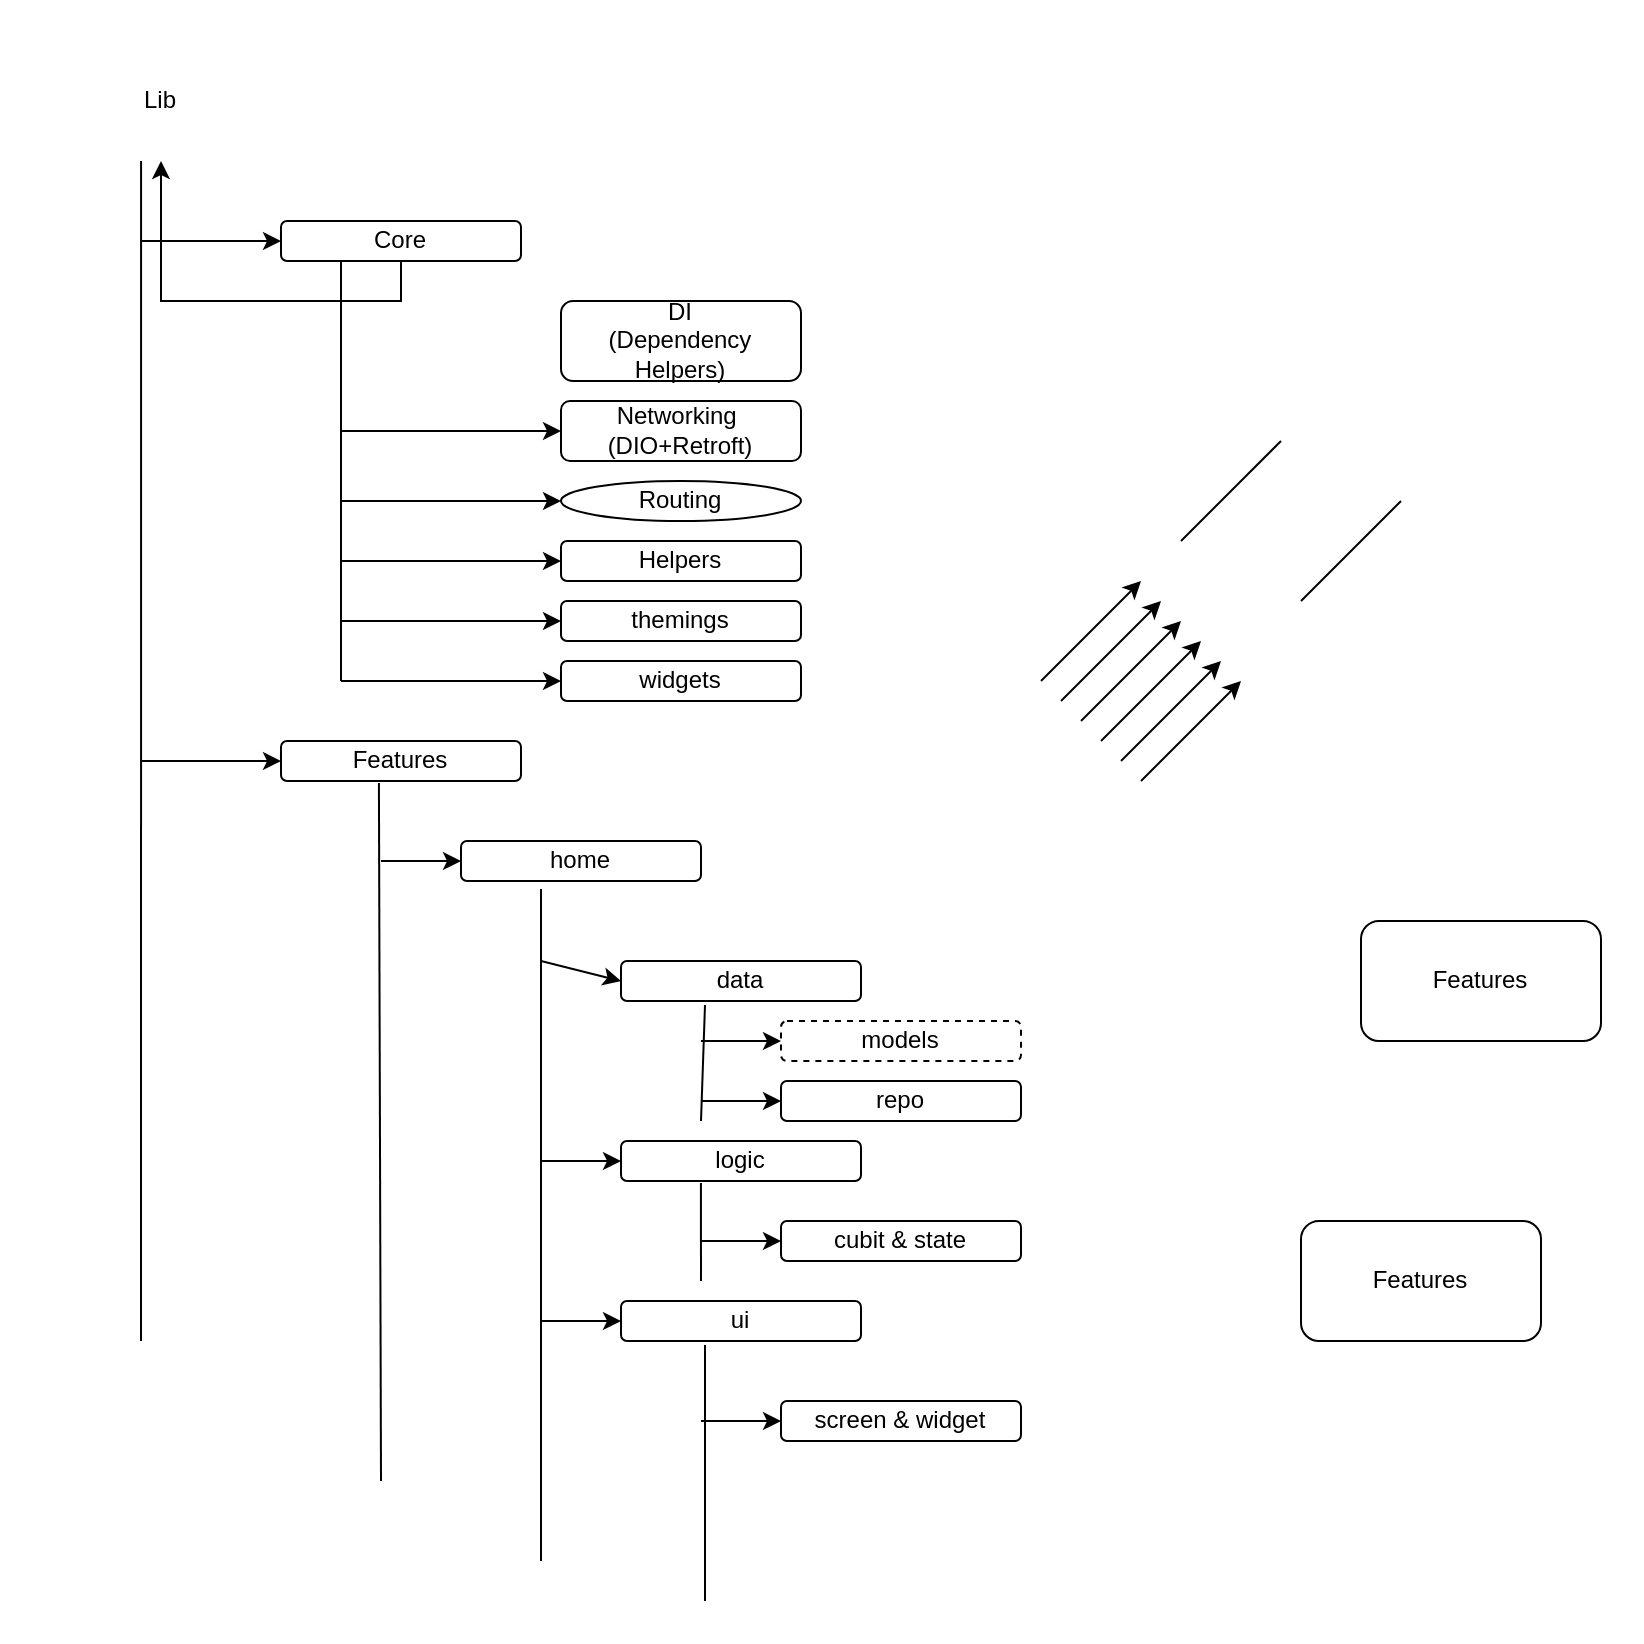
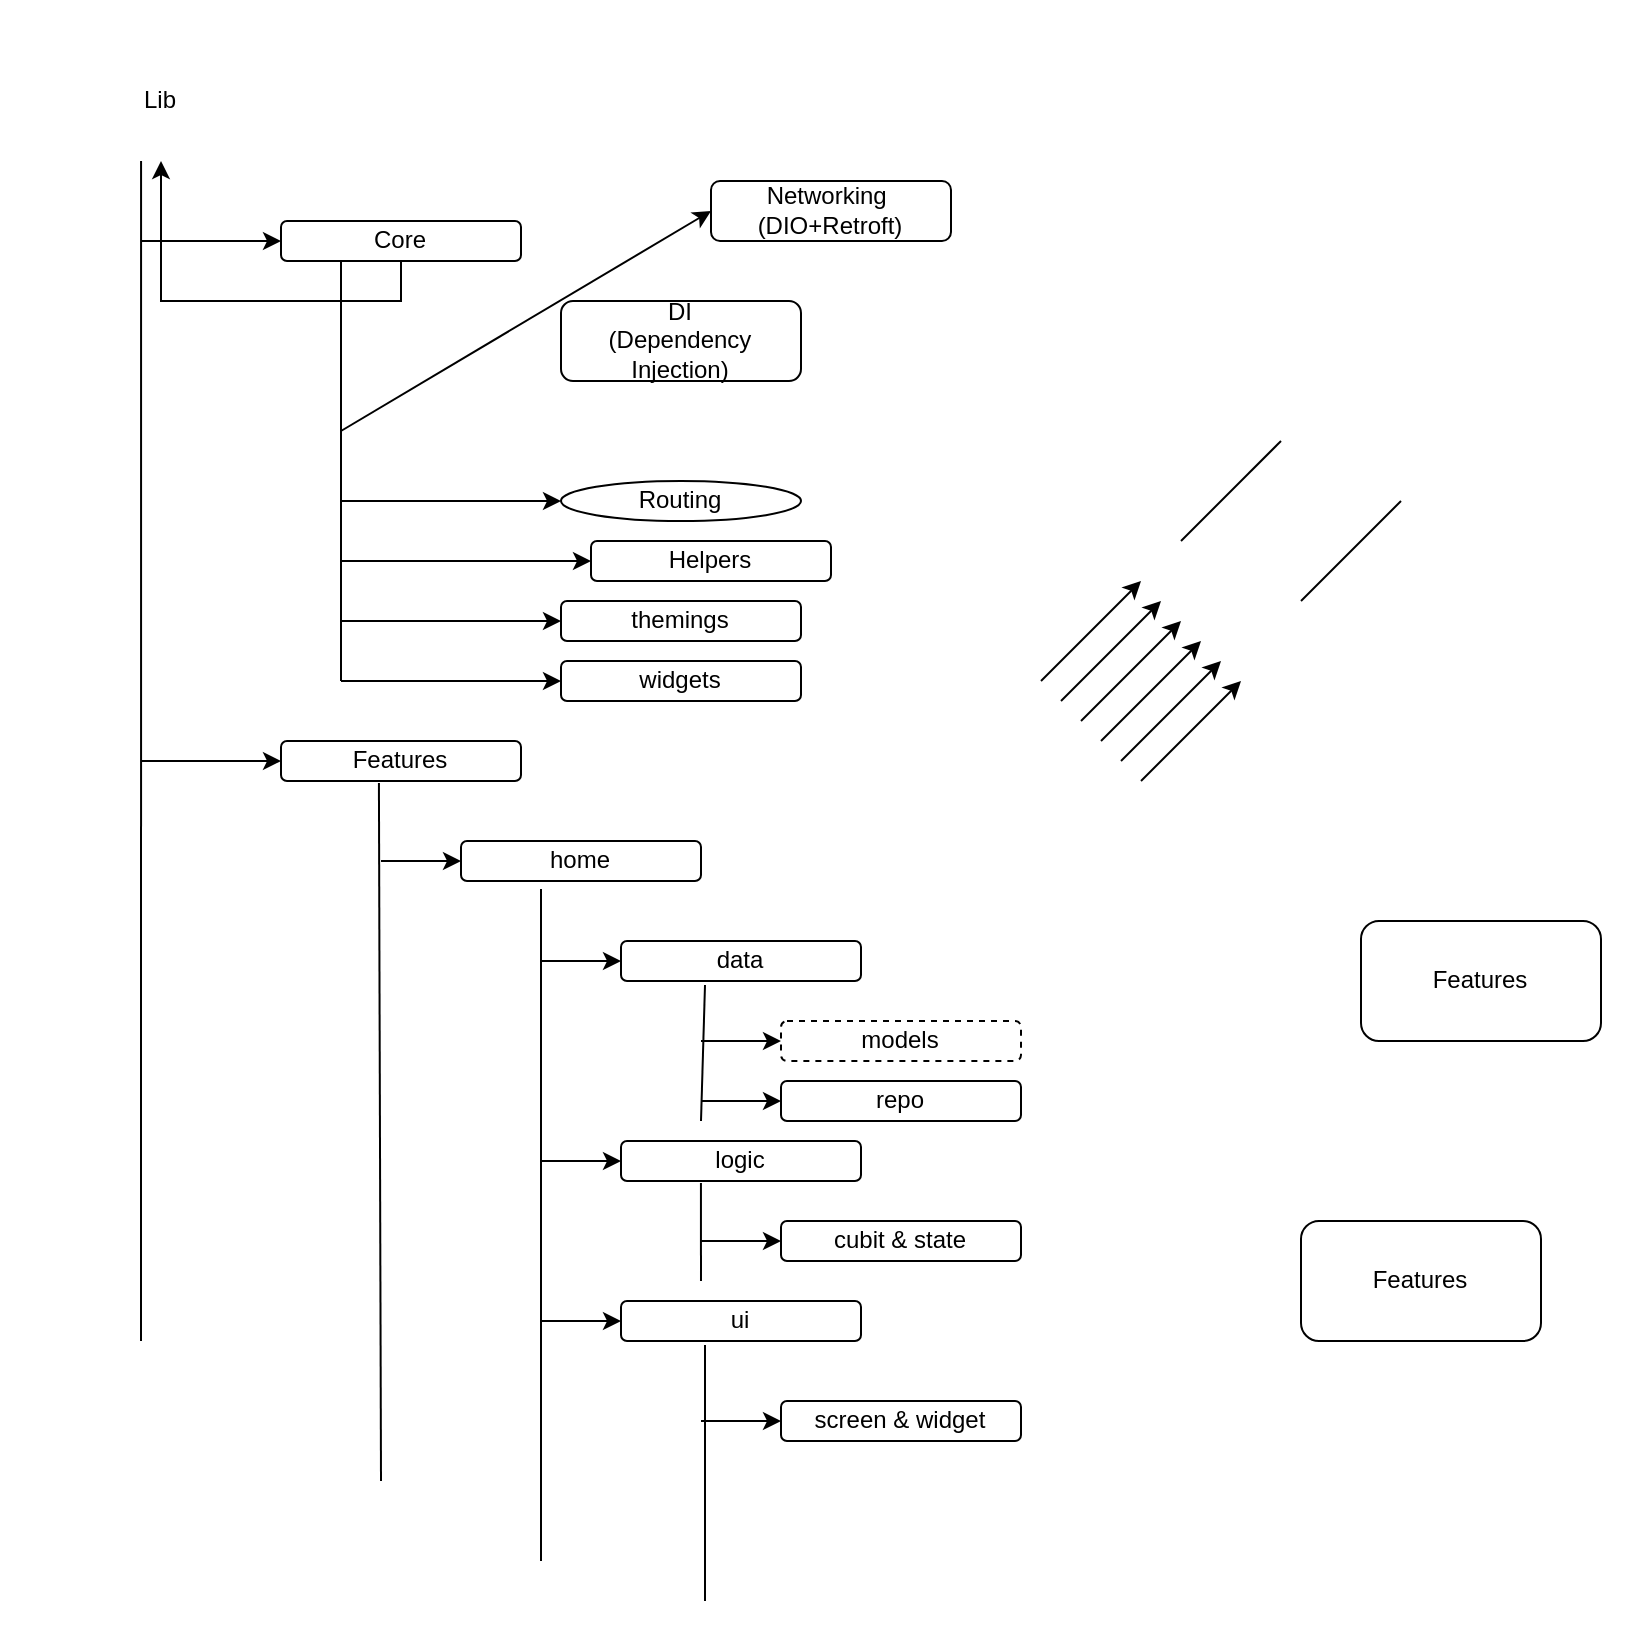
(681, 341) -> (681, 341)
(681, 431) -> (831, 211)
(681, 561) -> (711, 561)
(741, 981) -> (741, 961)
